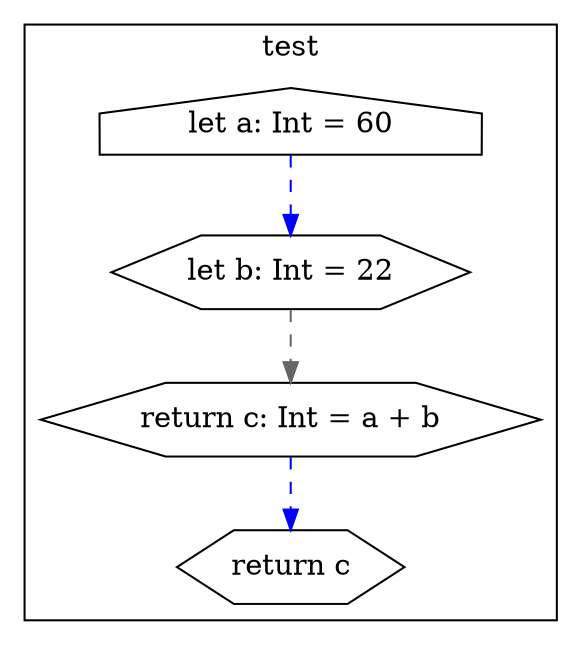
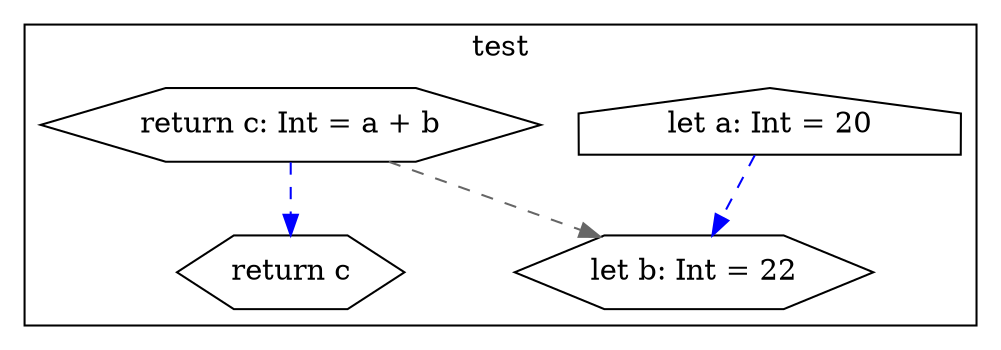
(291, 125) -> (770, 125)
(291, 336) -> (485, 196)
